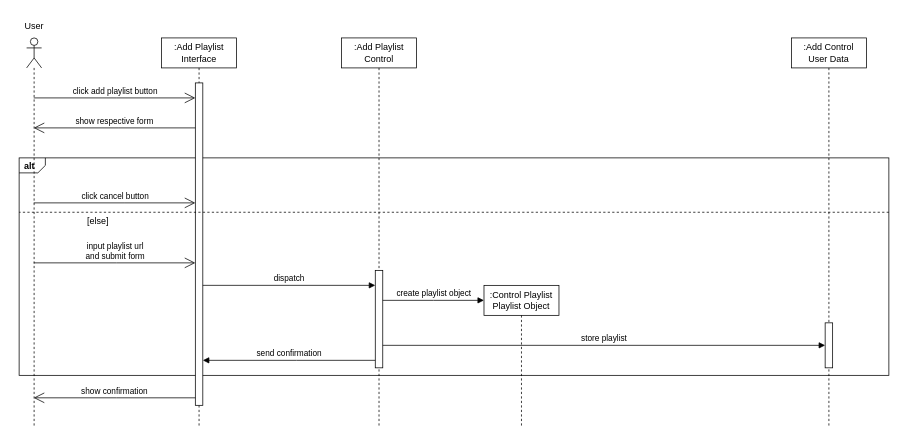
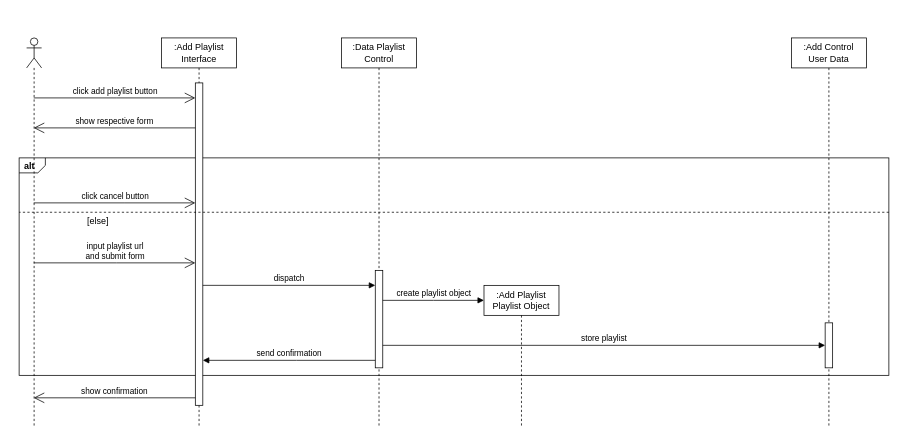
(34, 27) -> none
(379, 53) -> (379, 53)
(522, 300) -> (522, 300)
